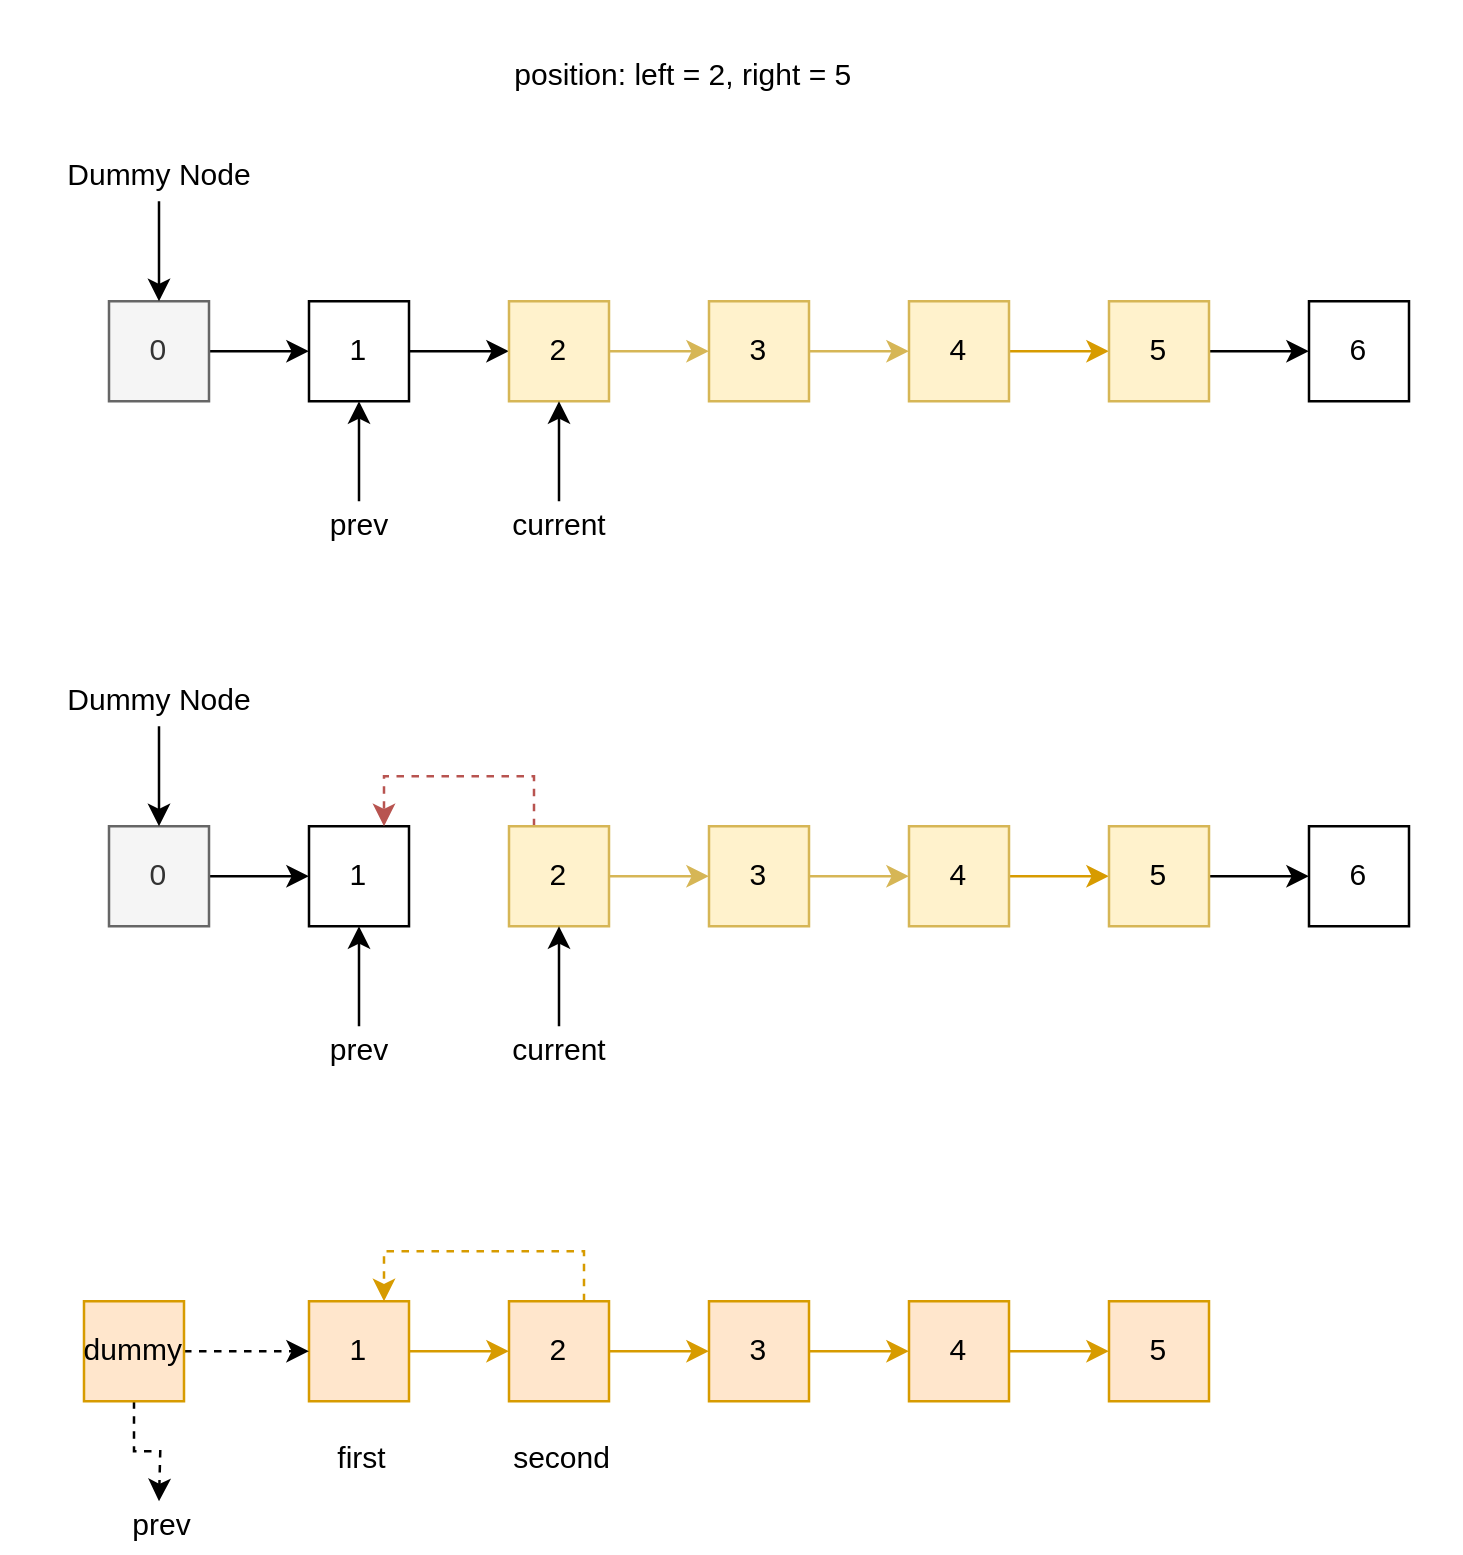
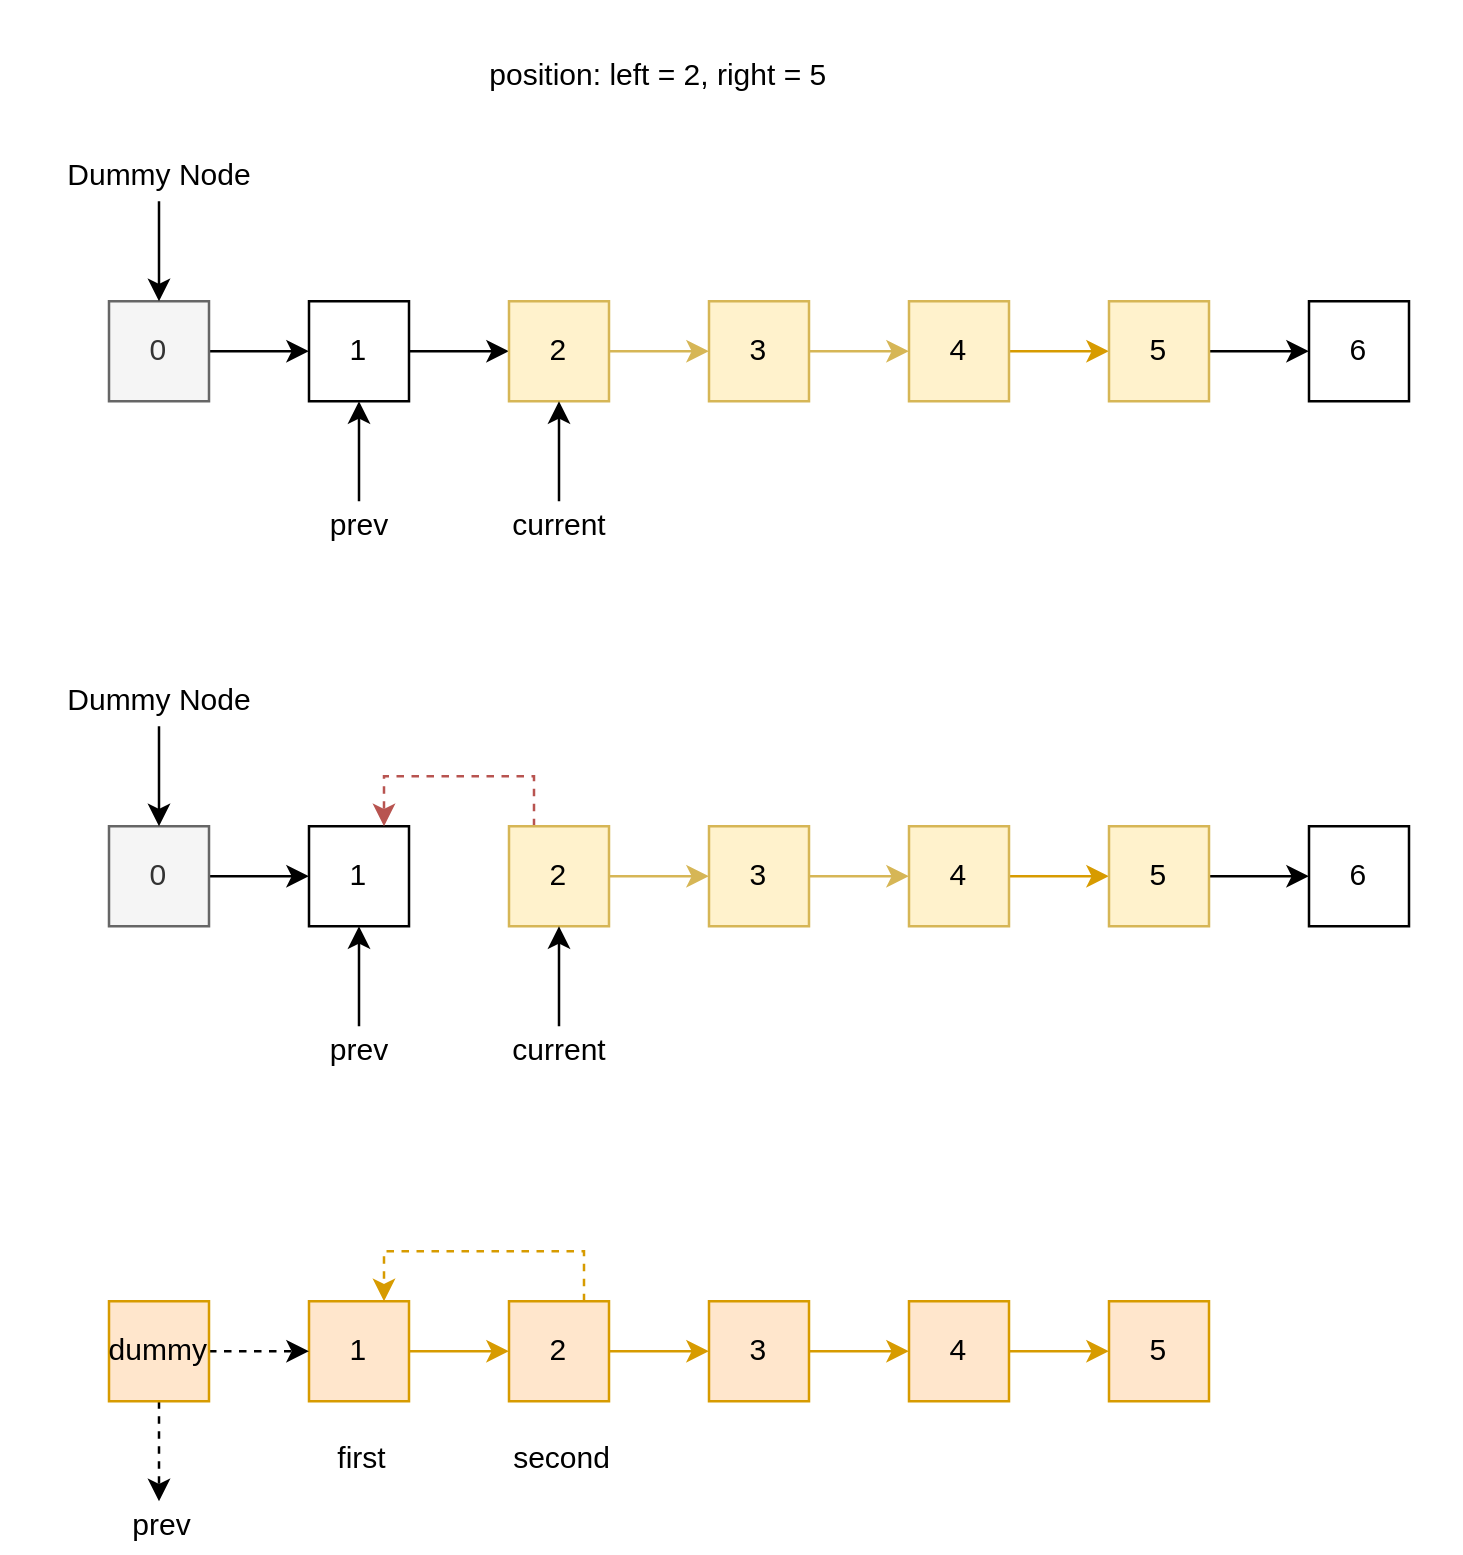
(684, 76) -> (659, 76)
(134, 1351) -> (159, 1351)
